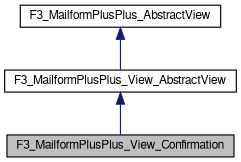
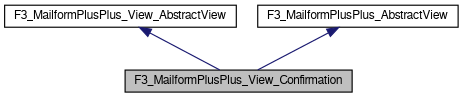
(120, 55) -> (293, 51)
